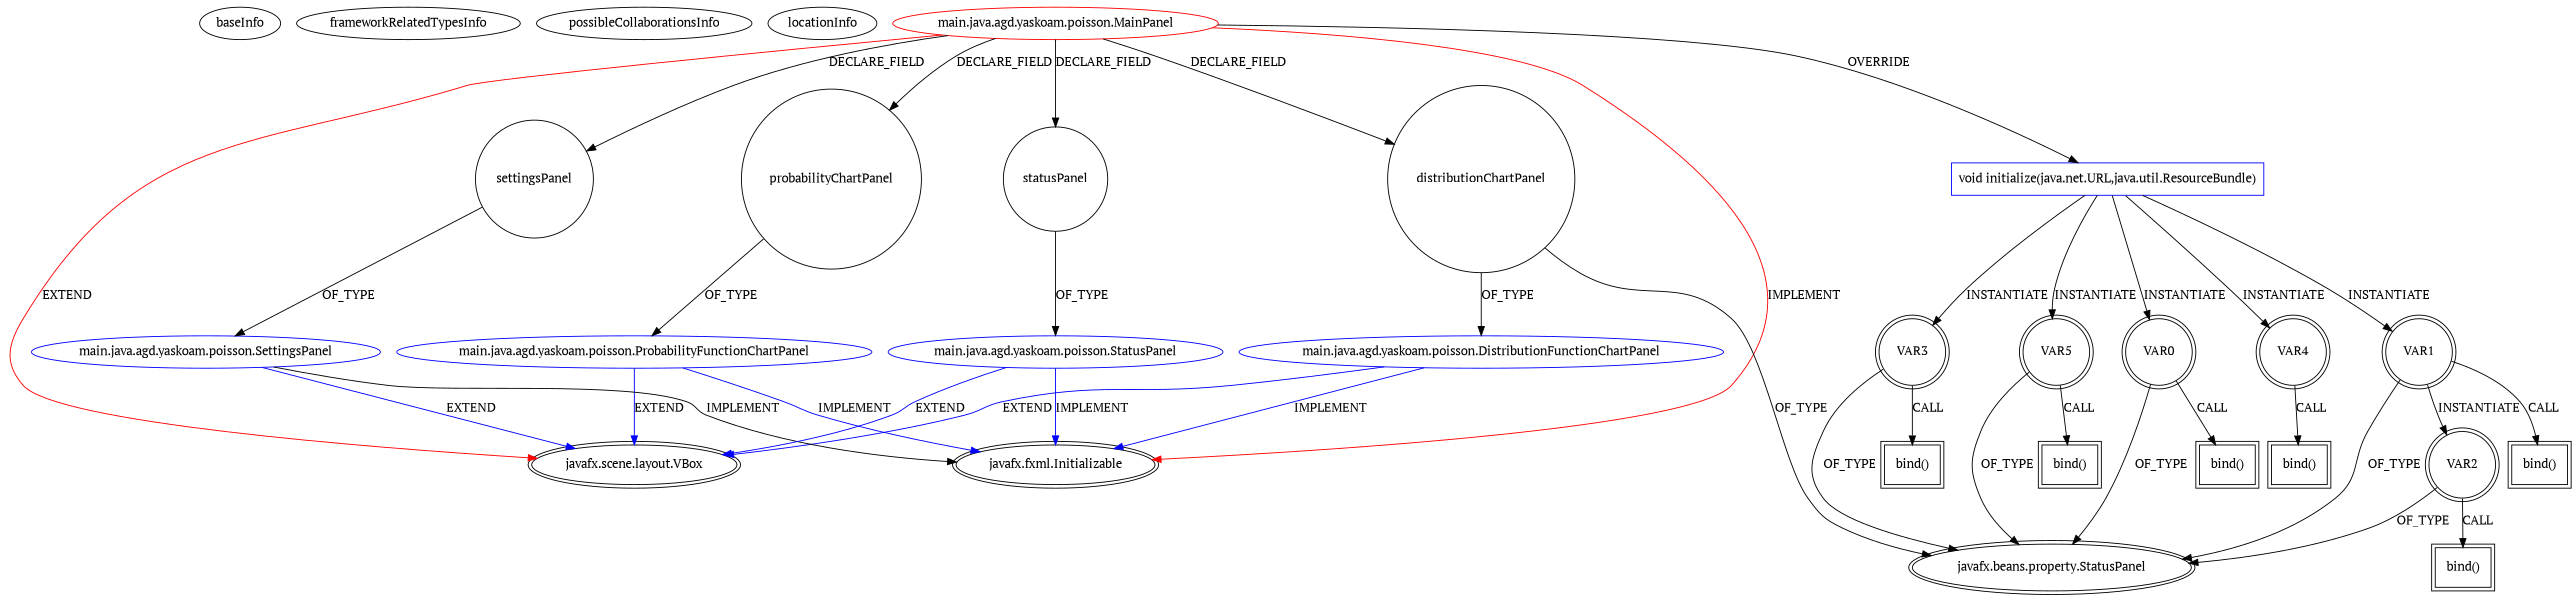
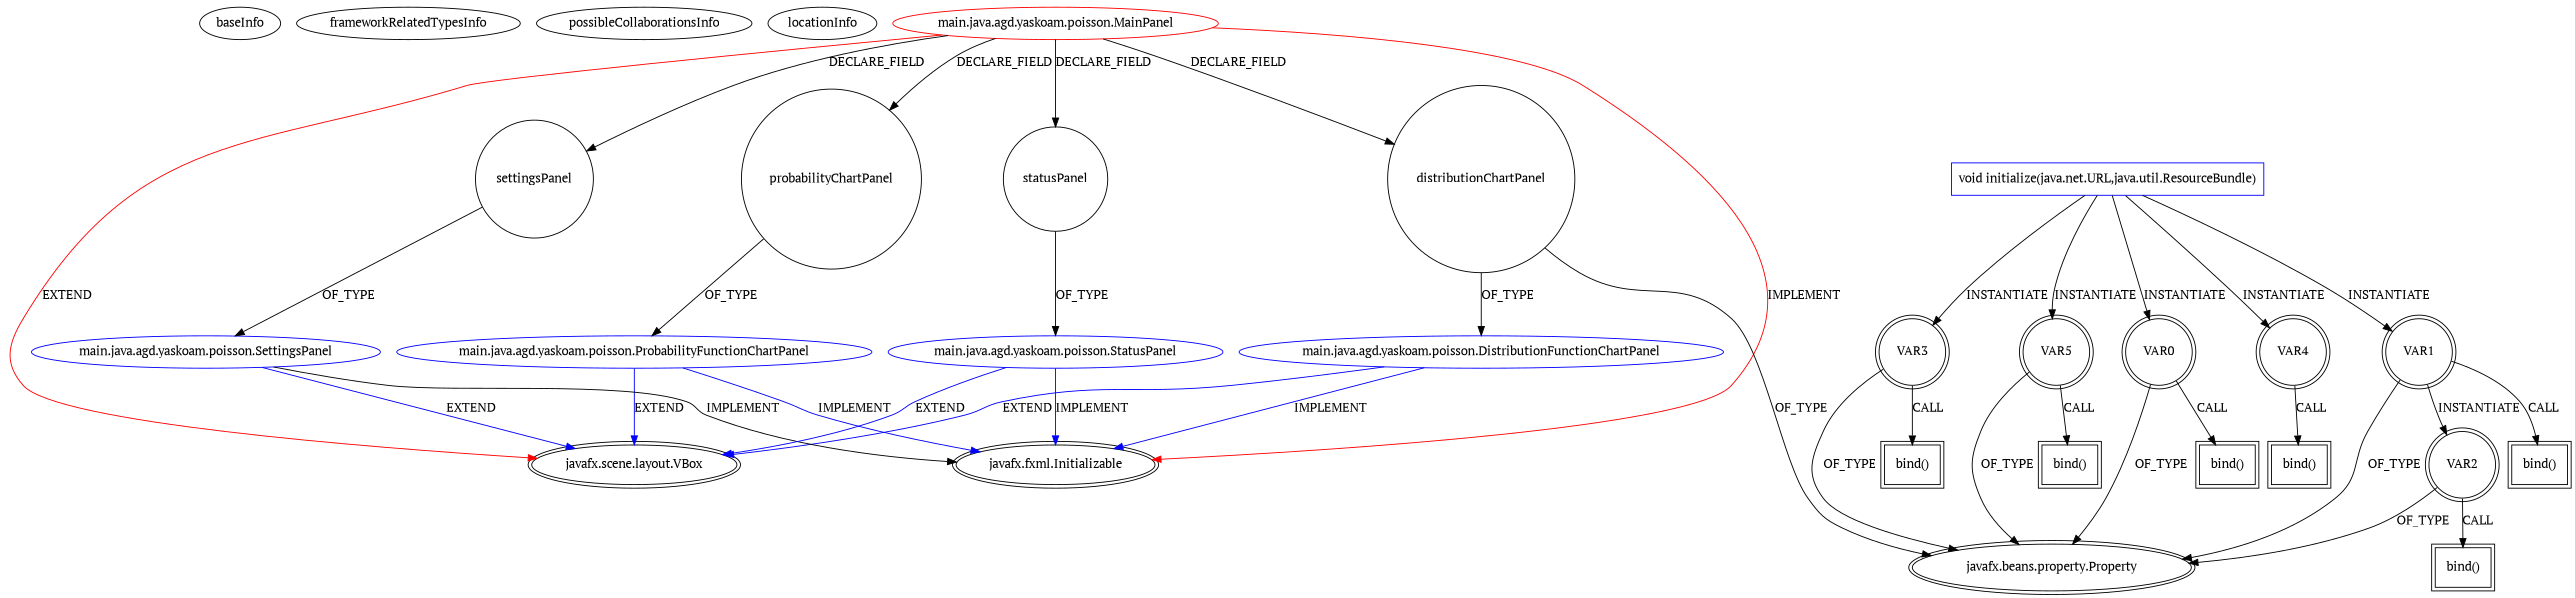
(1654, 40) -> none
(2052, 568) -> (2052, 568)
